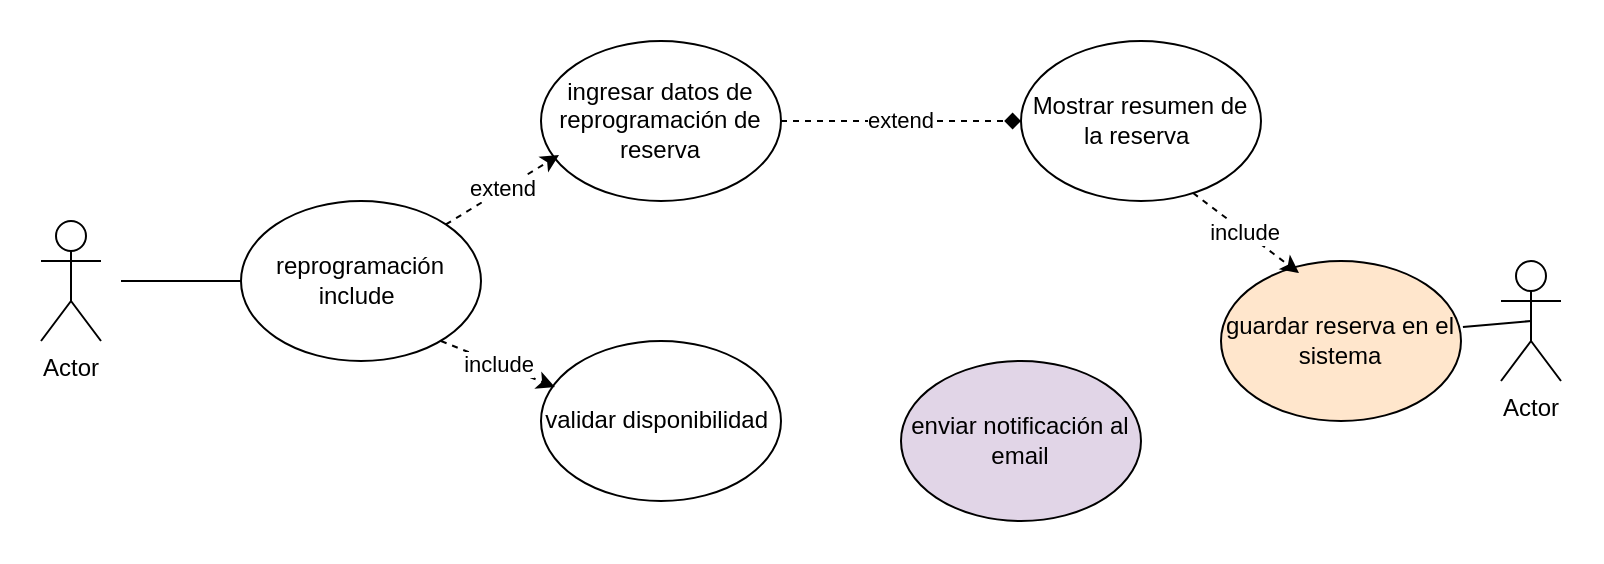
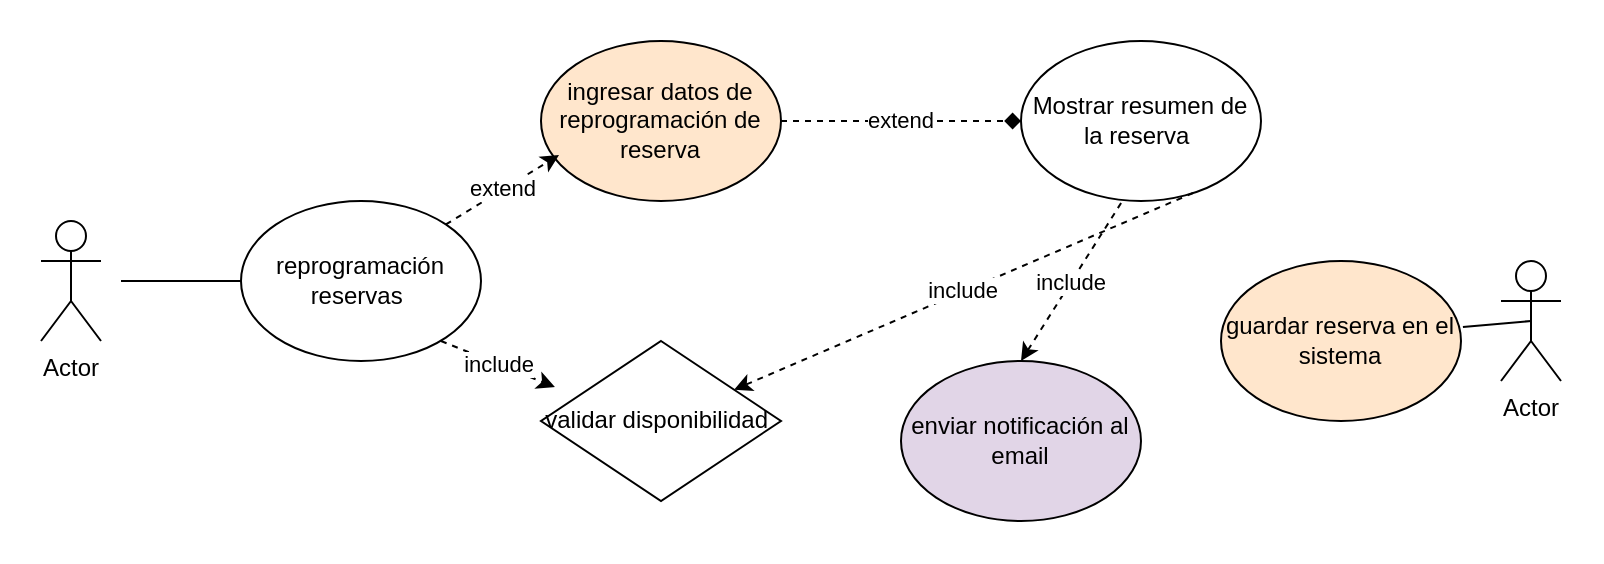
(661, 121) -> (661, 121)
(1263, 245) -> (841, 344)
(361, 281) -> (361, 281)
none -> (1051, 313)
(661, 421) -> (661, 421)
